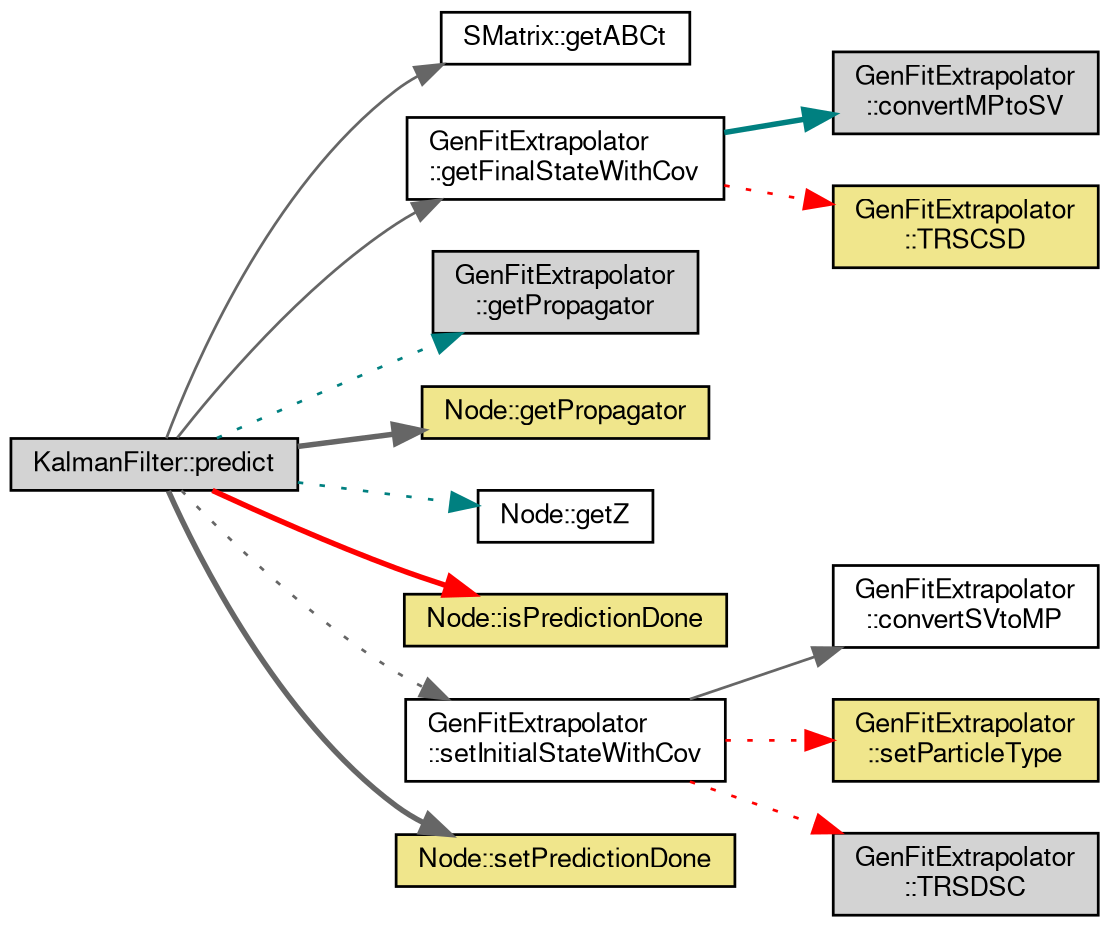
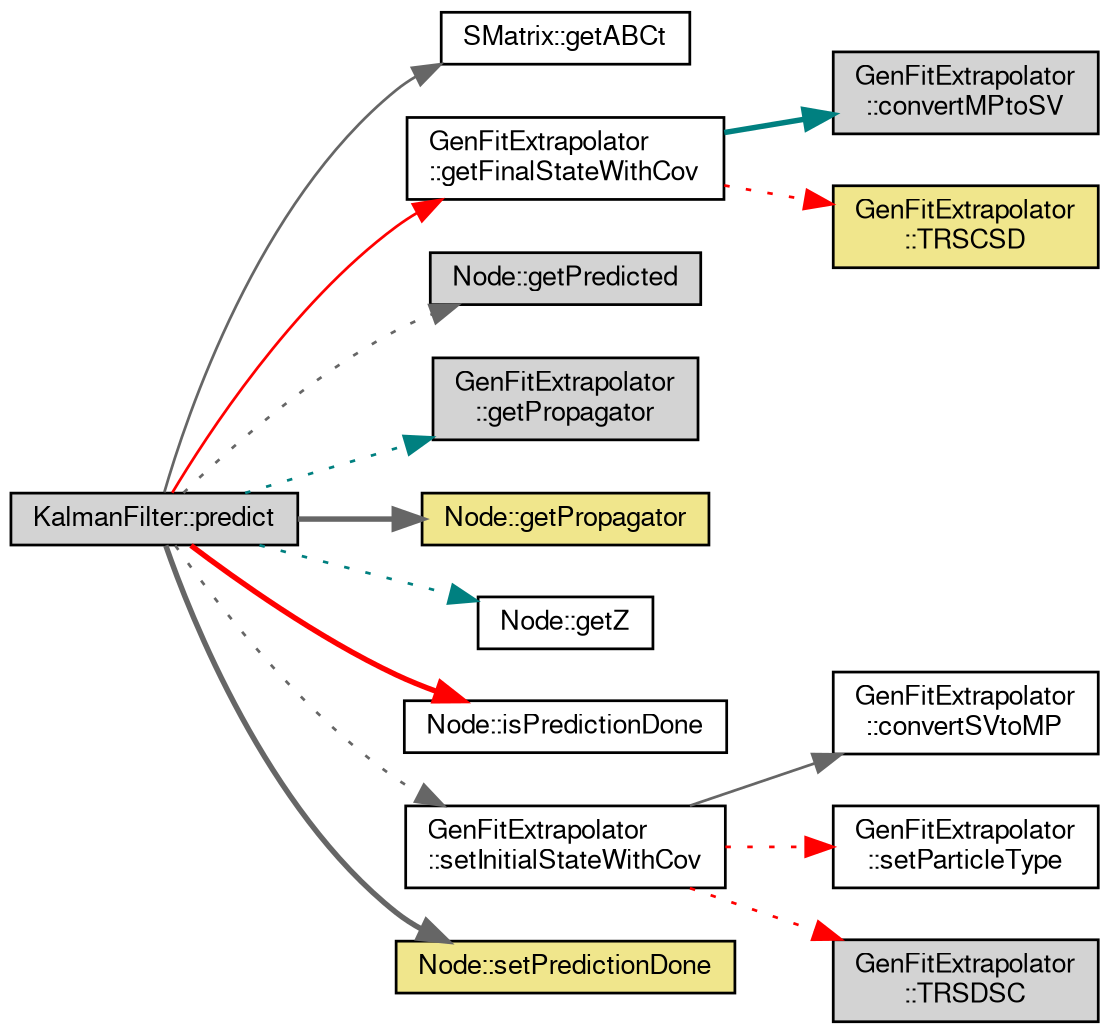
none -> (566, 279)
(287, 315) -> (280, 340)
(566, 620) -> (566, 727)
(966, 740) -> (966, 847)
